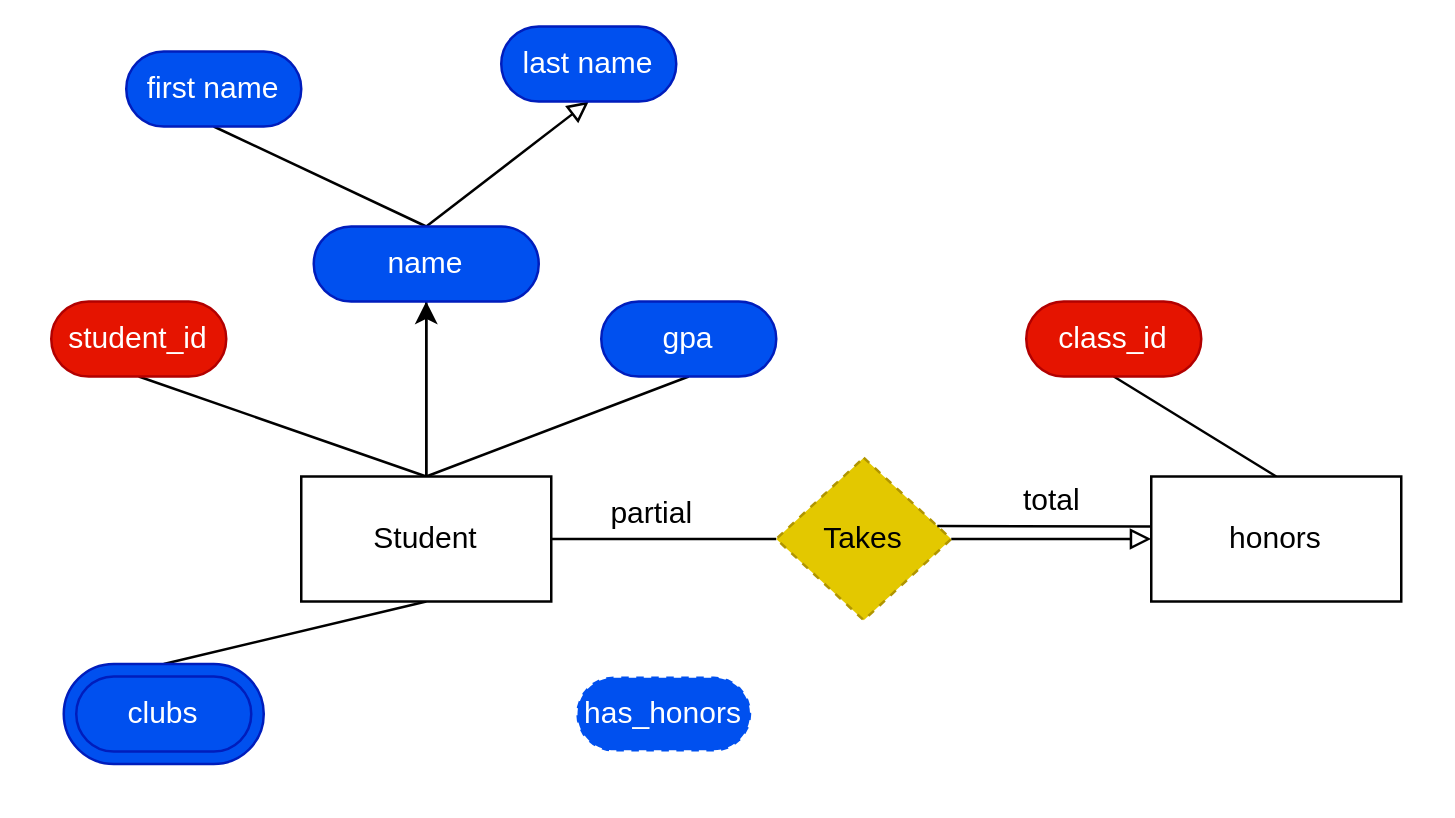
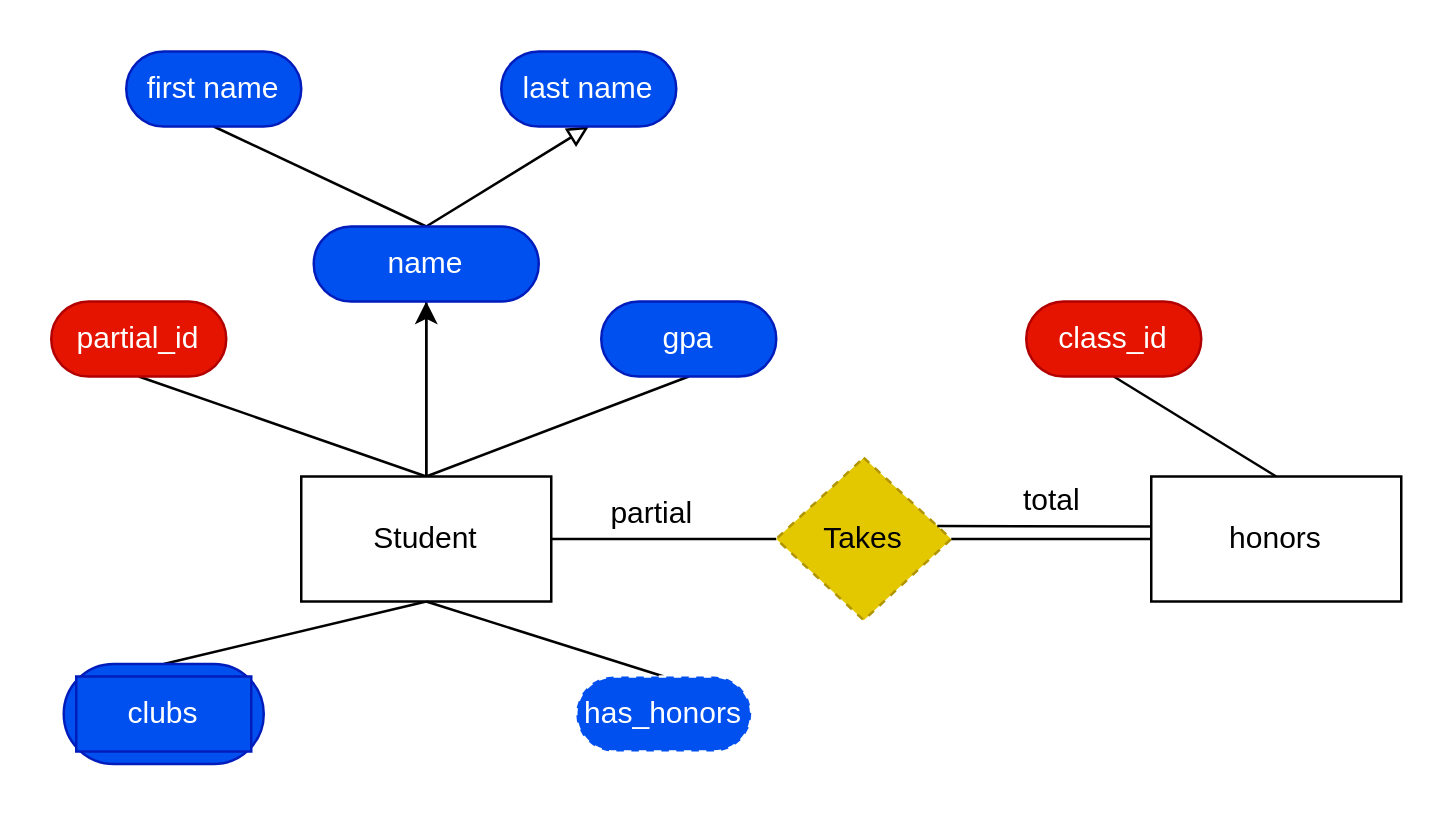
(589, 64) -> (589, 89)
(139, 339) -> (139, 339)
(1129, 539) -> (1138, 539)
none -> (545, 639)
(164, 714) -> (164, 714)
